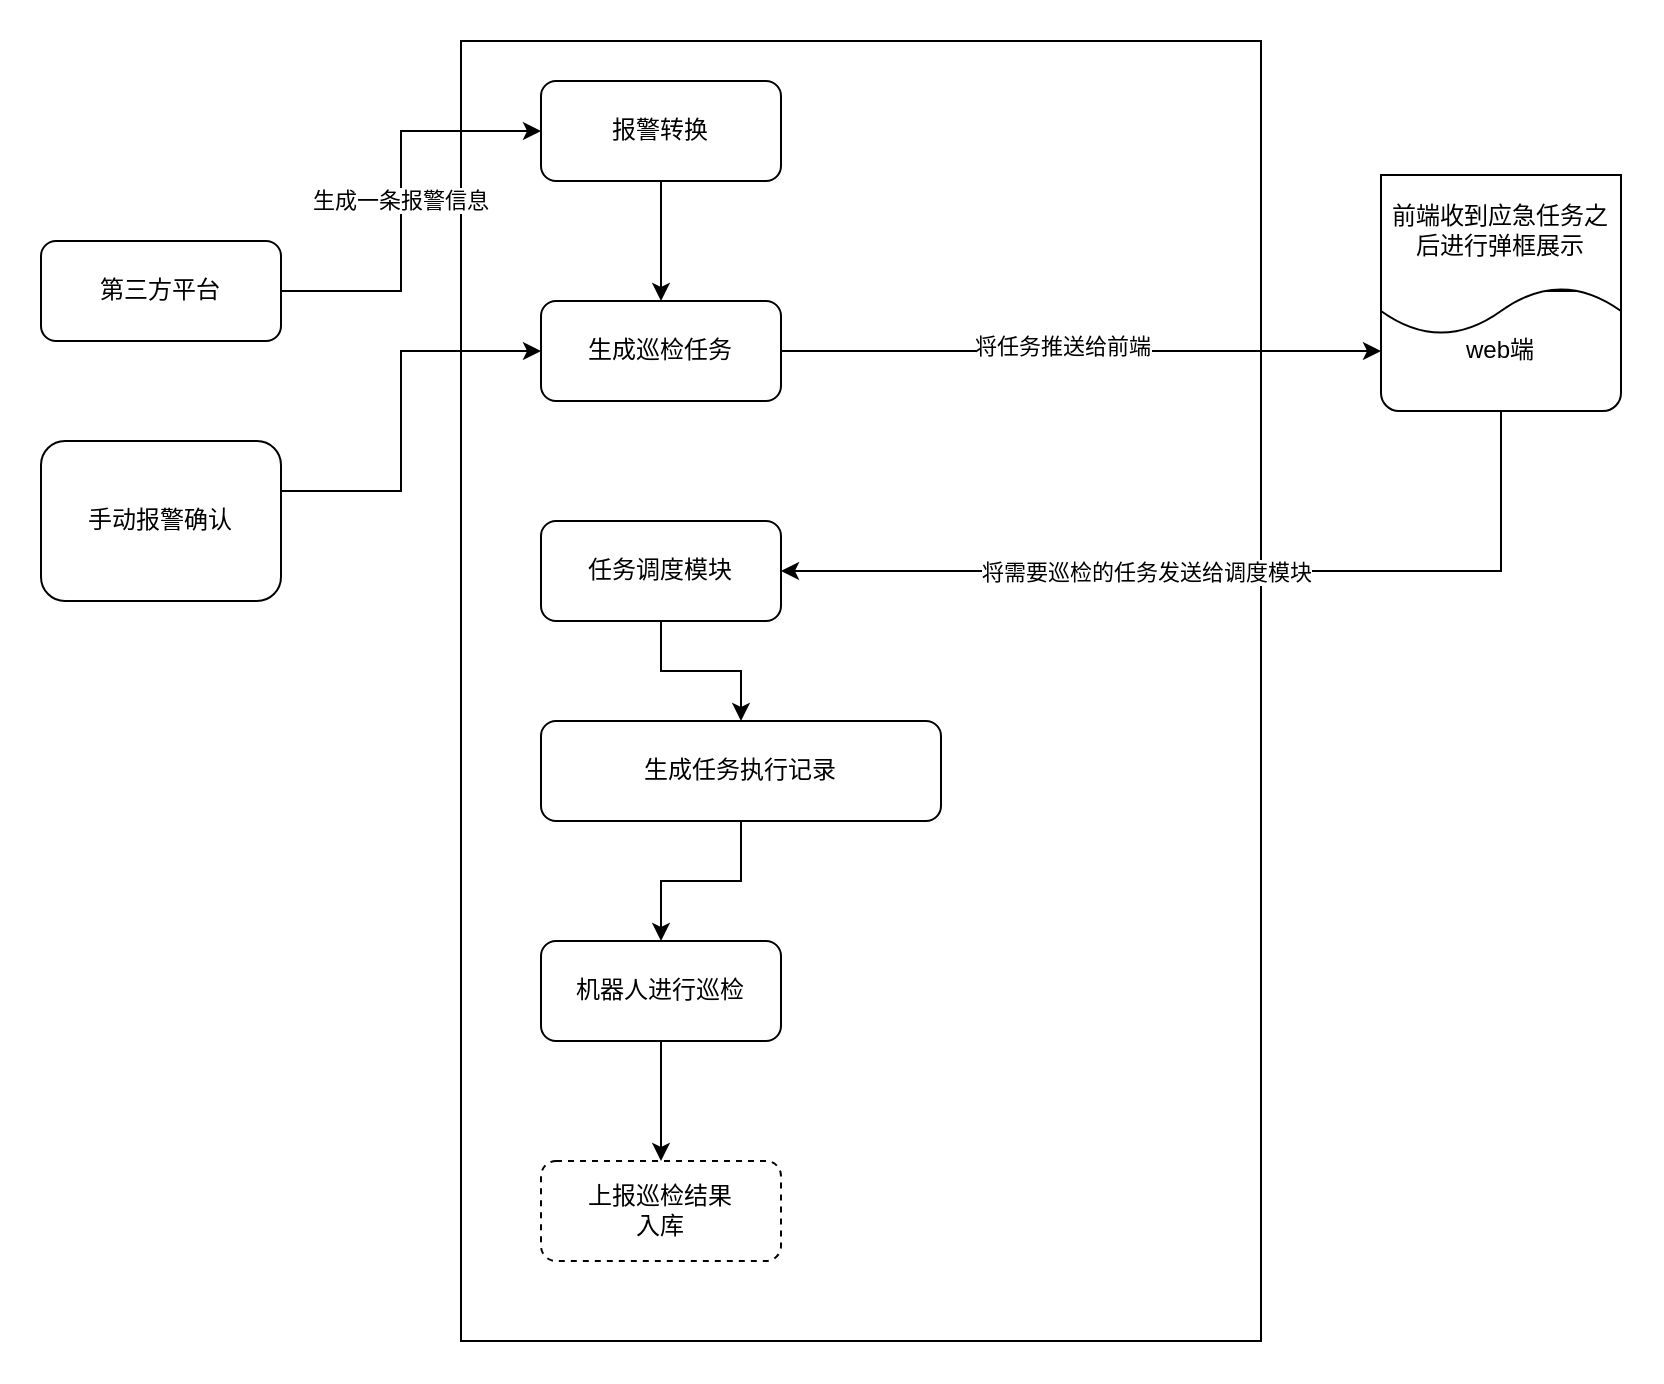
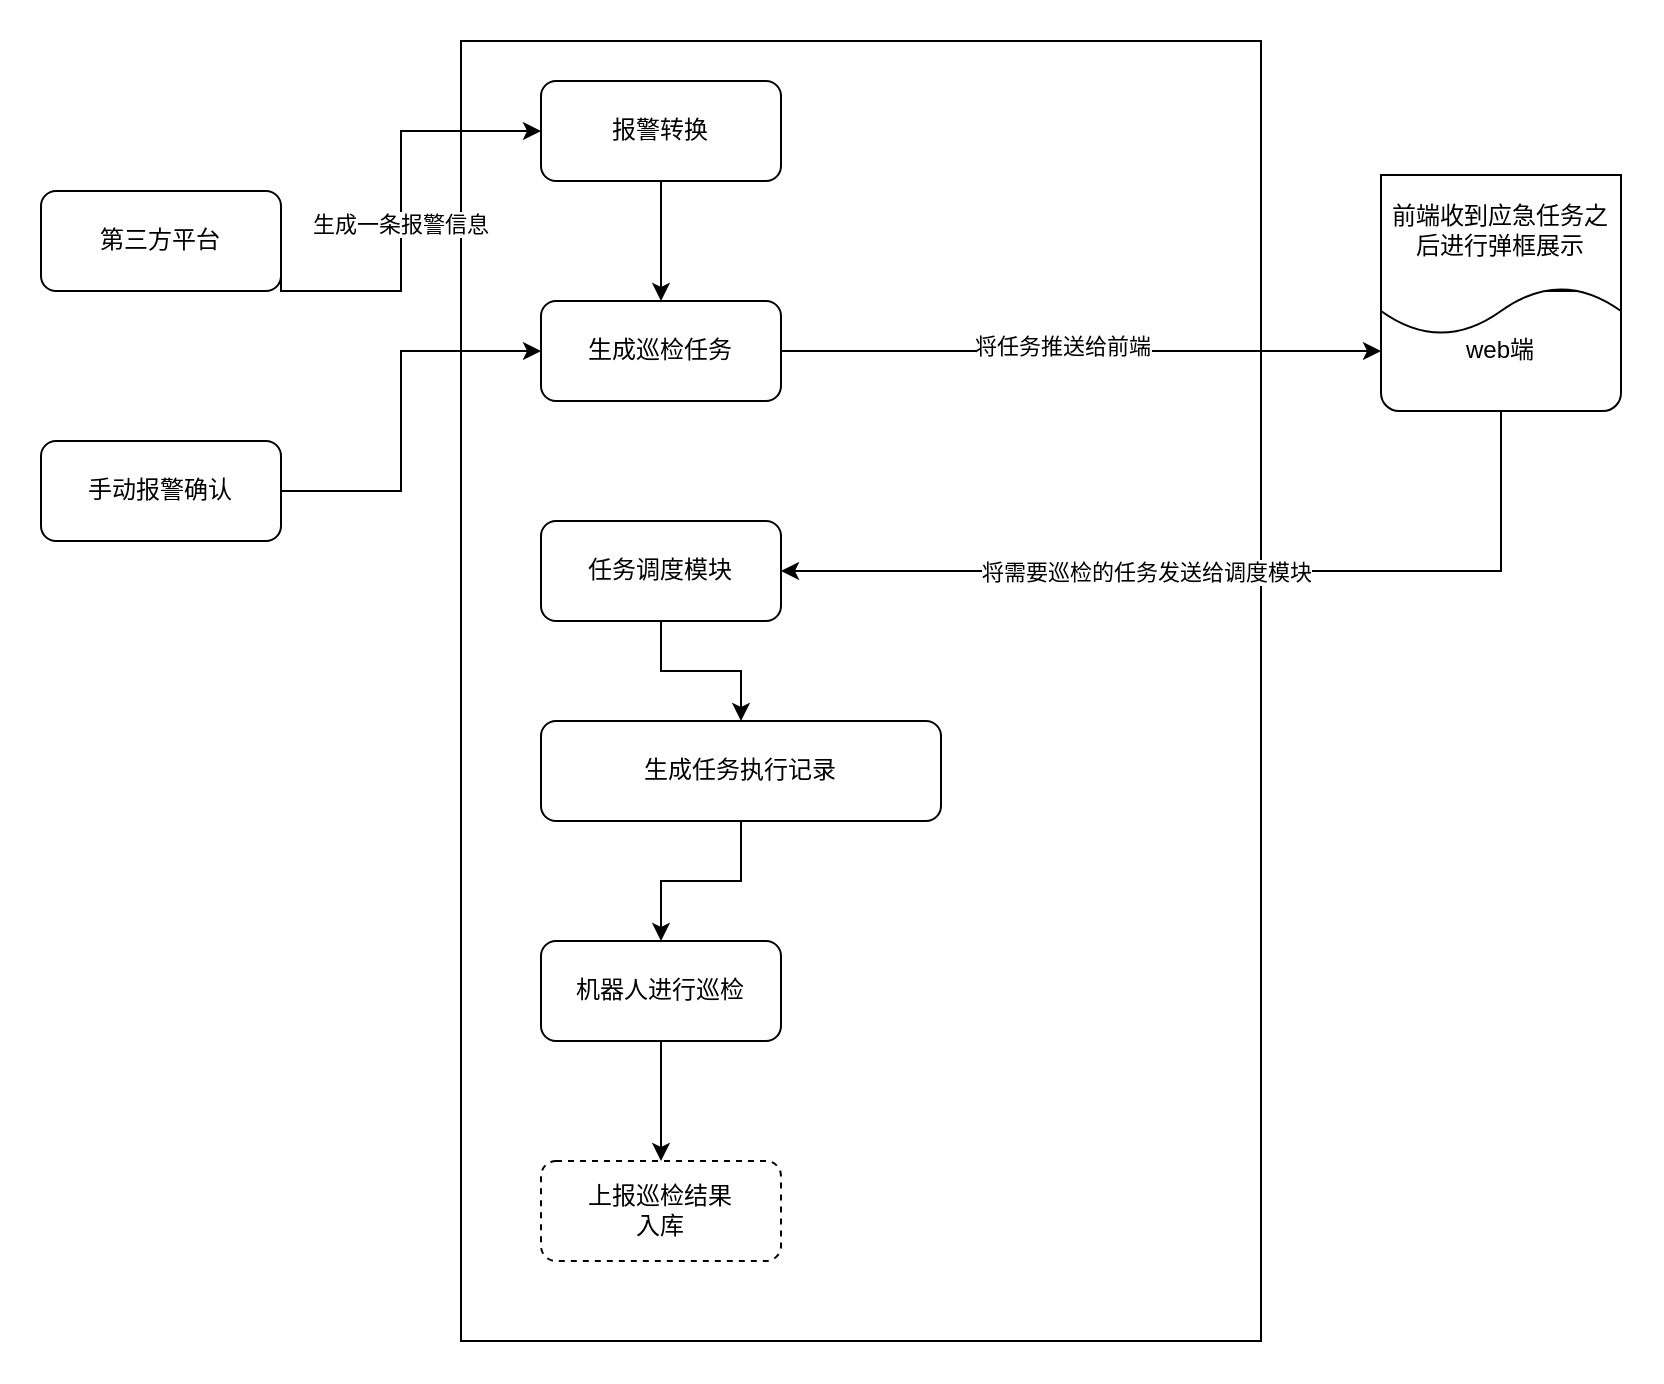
(161, 291) -> (161, 241)
(161, 521) -> (161, 491)
